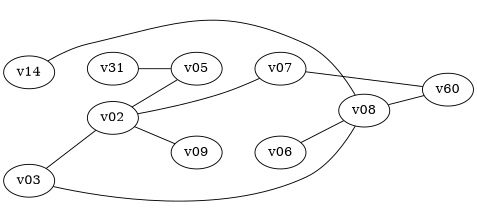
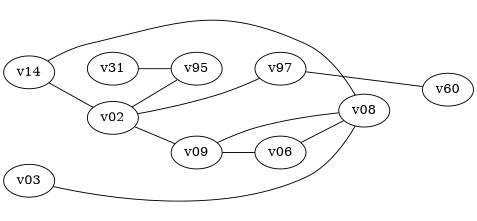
(197, 69) -> (197, 69)
(280, 69) -> (280, 69)
(406, 100) -> (277, 122)
(71, 149) -> (71, 95)
none -> (239, 153)
